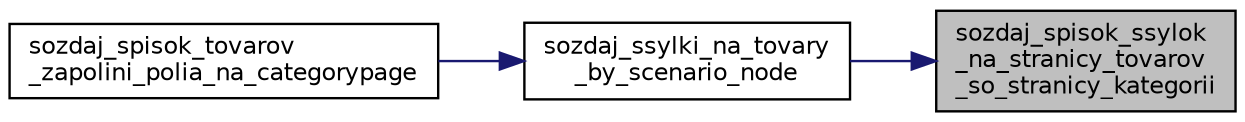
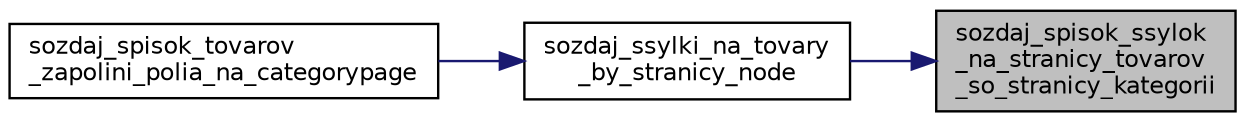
(687, 61) -> (687, 61)
